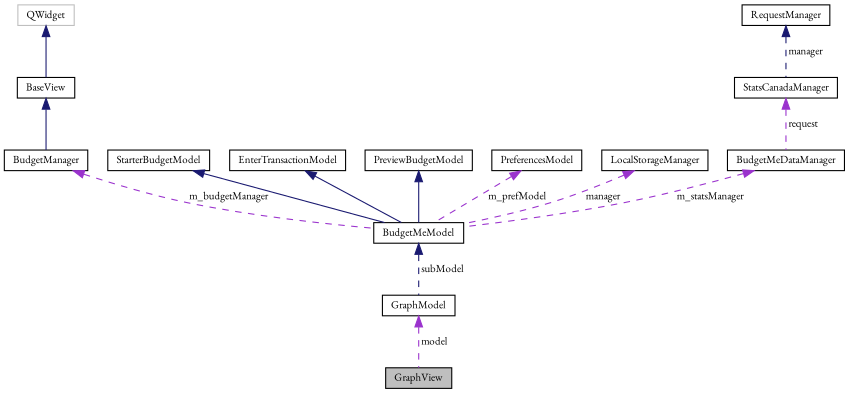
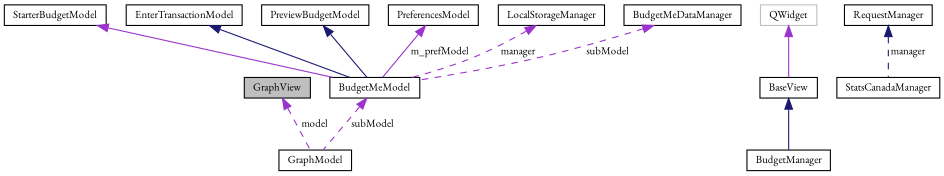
(46, 57) -> (789, 57)
(786, 130) -> none
(709, 197) -> (607, 51)
(294, 198) -> (220, 53)
(473, 200) -> (400, 56)
(227, 210) -> none
(419, 275) -> (341, 128)
(419, 347) -> (299, 129)
